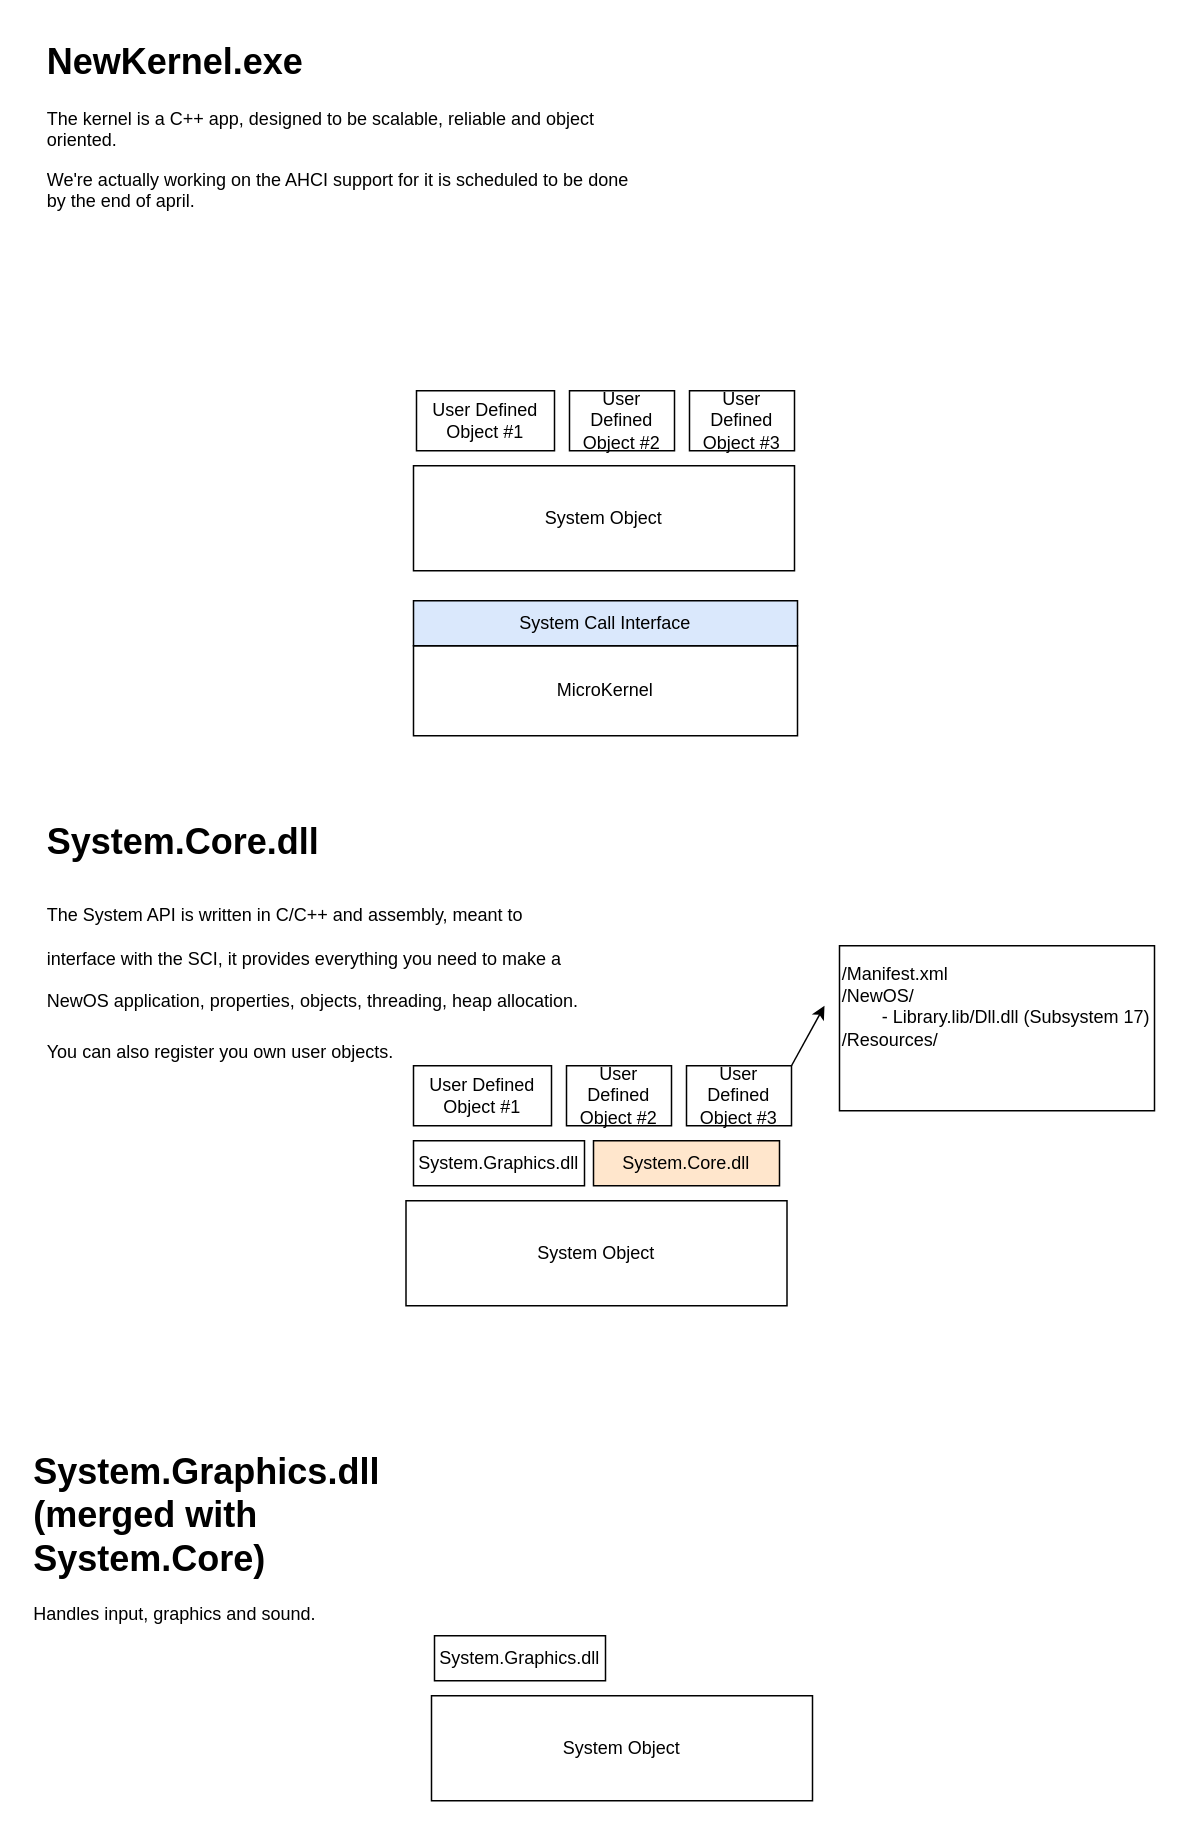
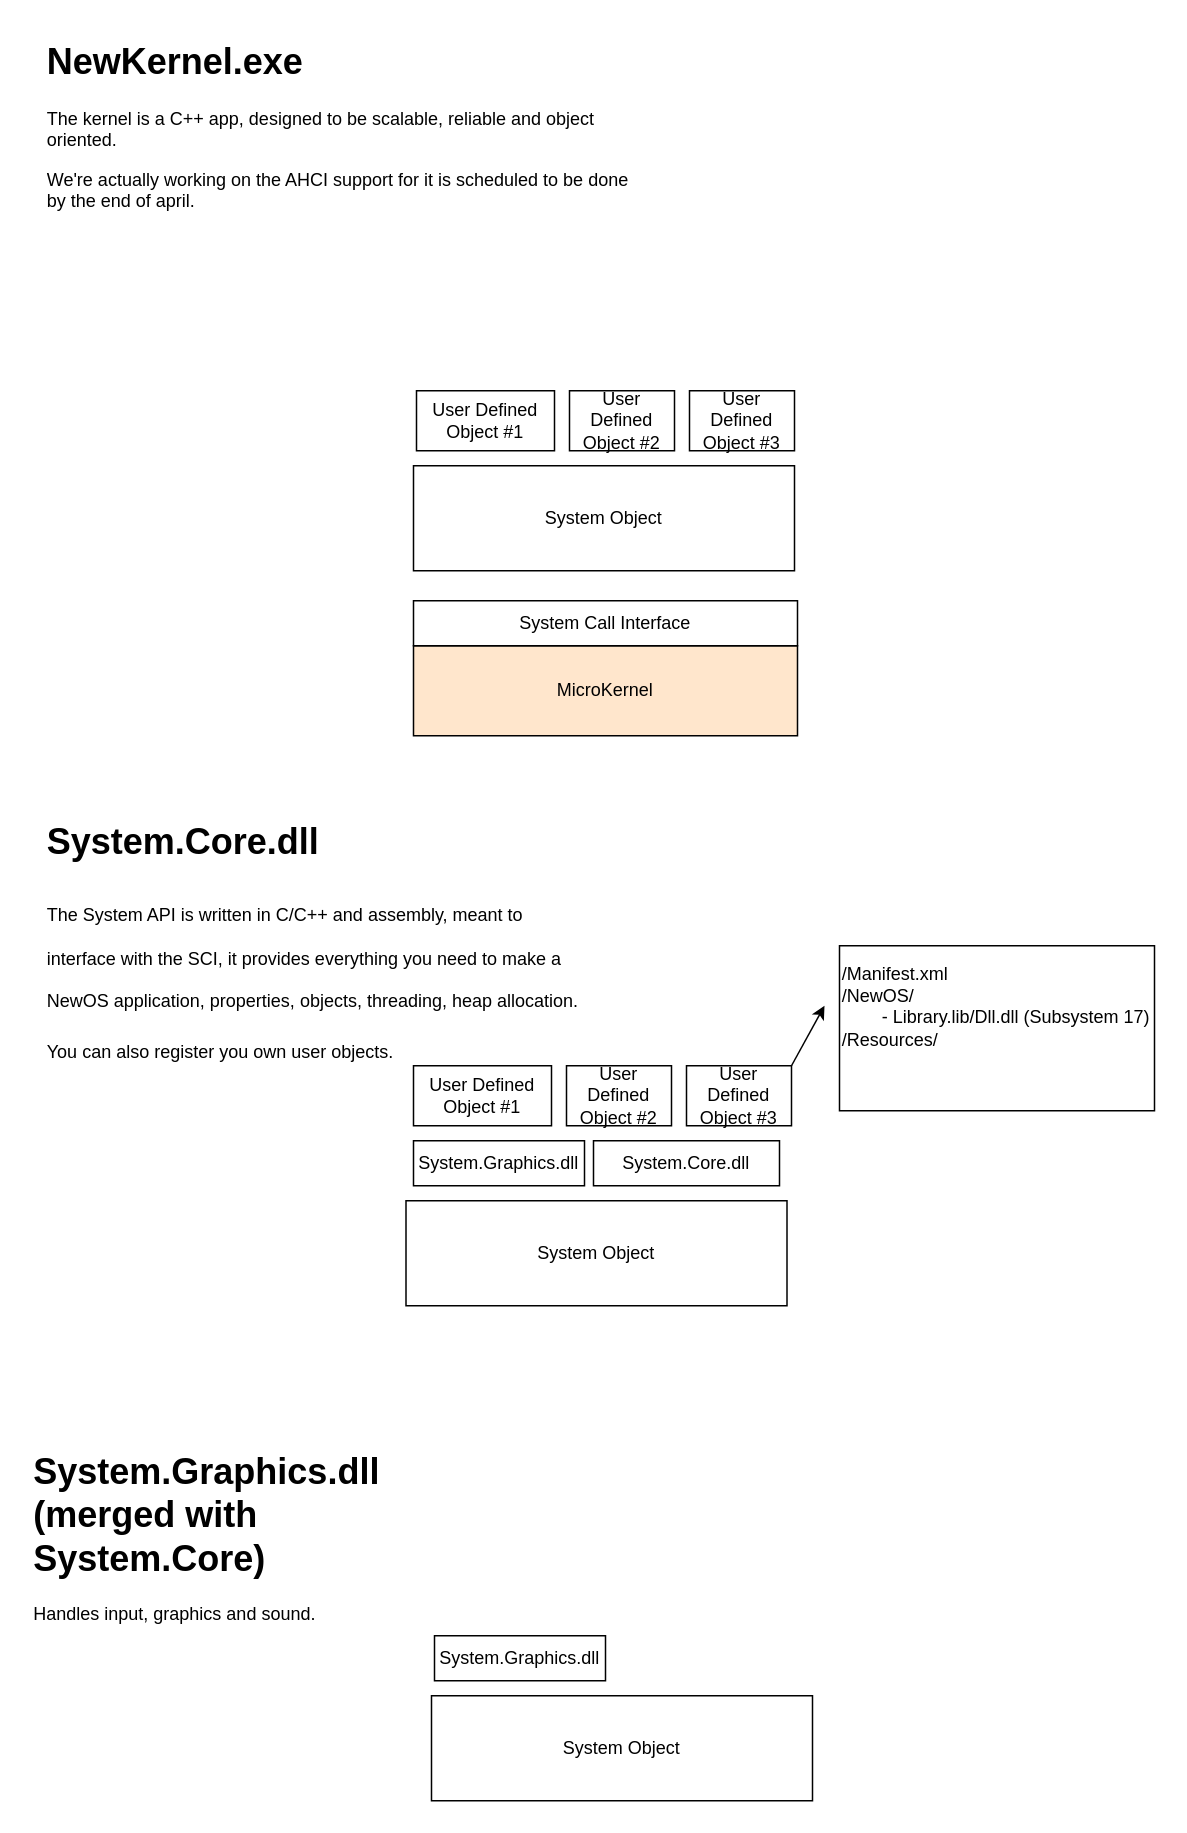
(605, 623) -> (605, 623)
(605, 691) -> (605, 691)
(686, 1163) -> (686, 1163)
